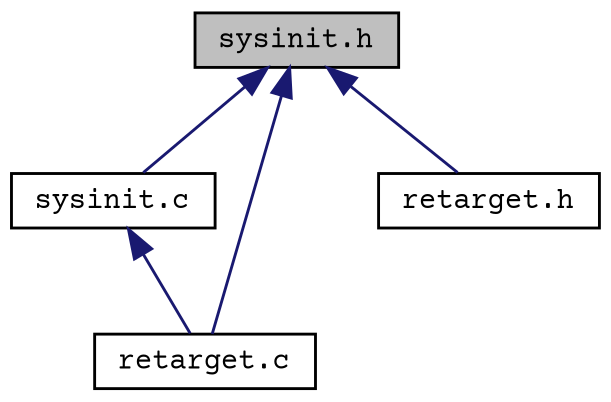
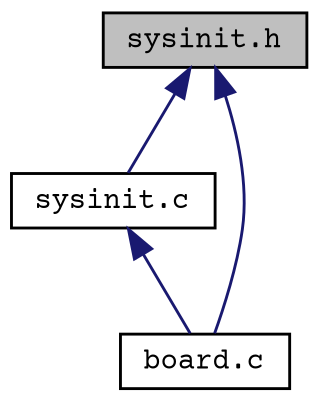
(489, 201) -> none
(205, 361) -> (205, 361)
